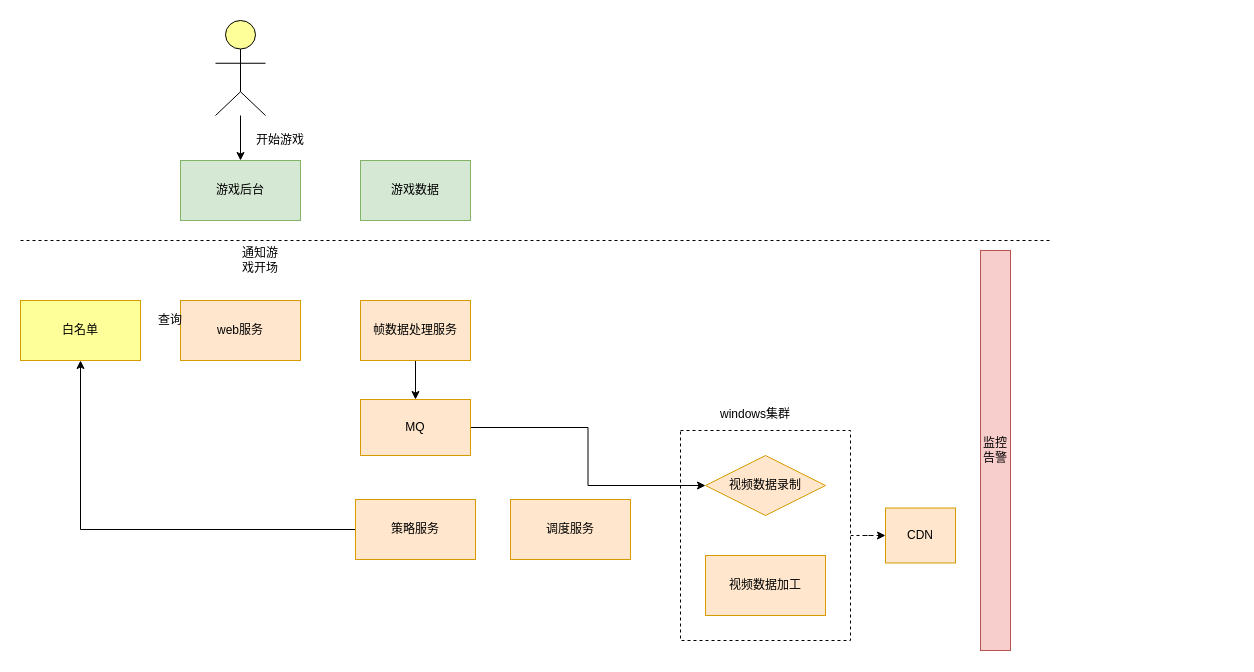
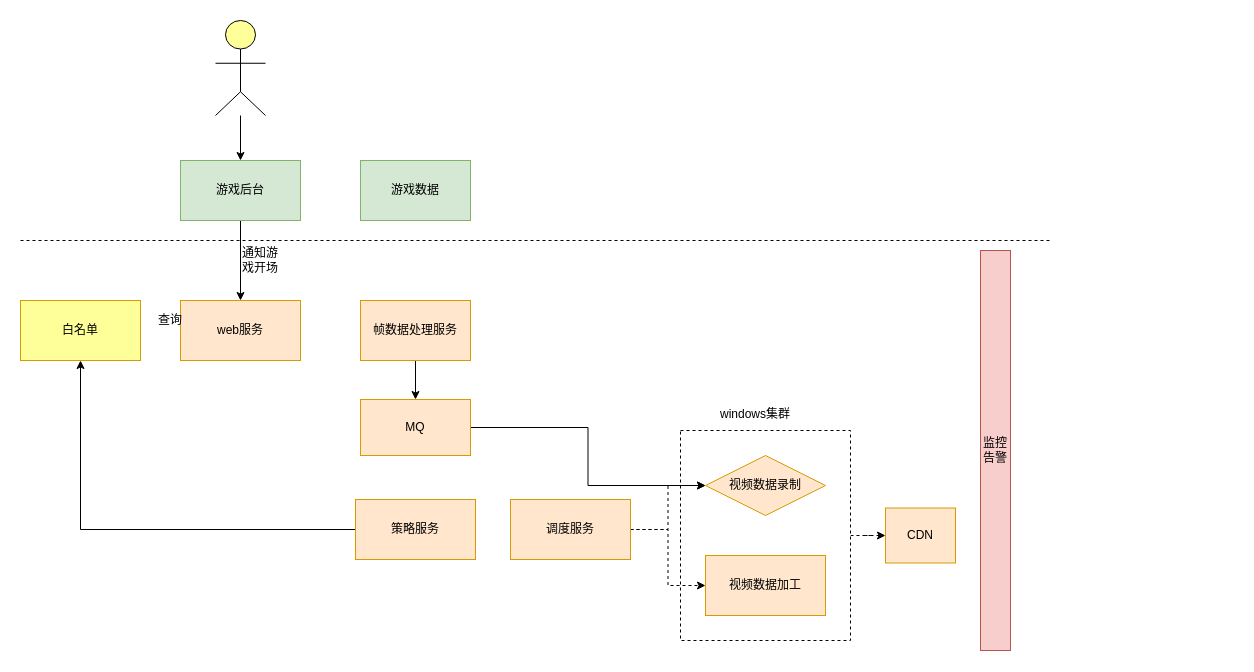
(281, 141) -> none
none -> (241, 257)
none -> (668, 508)
none -> (668, 574)
